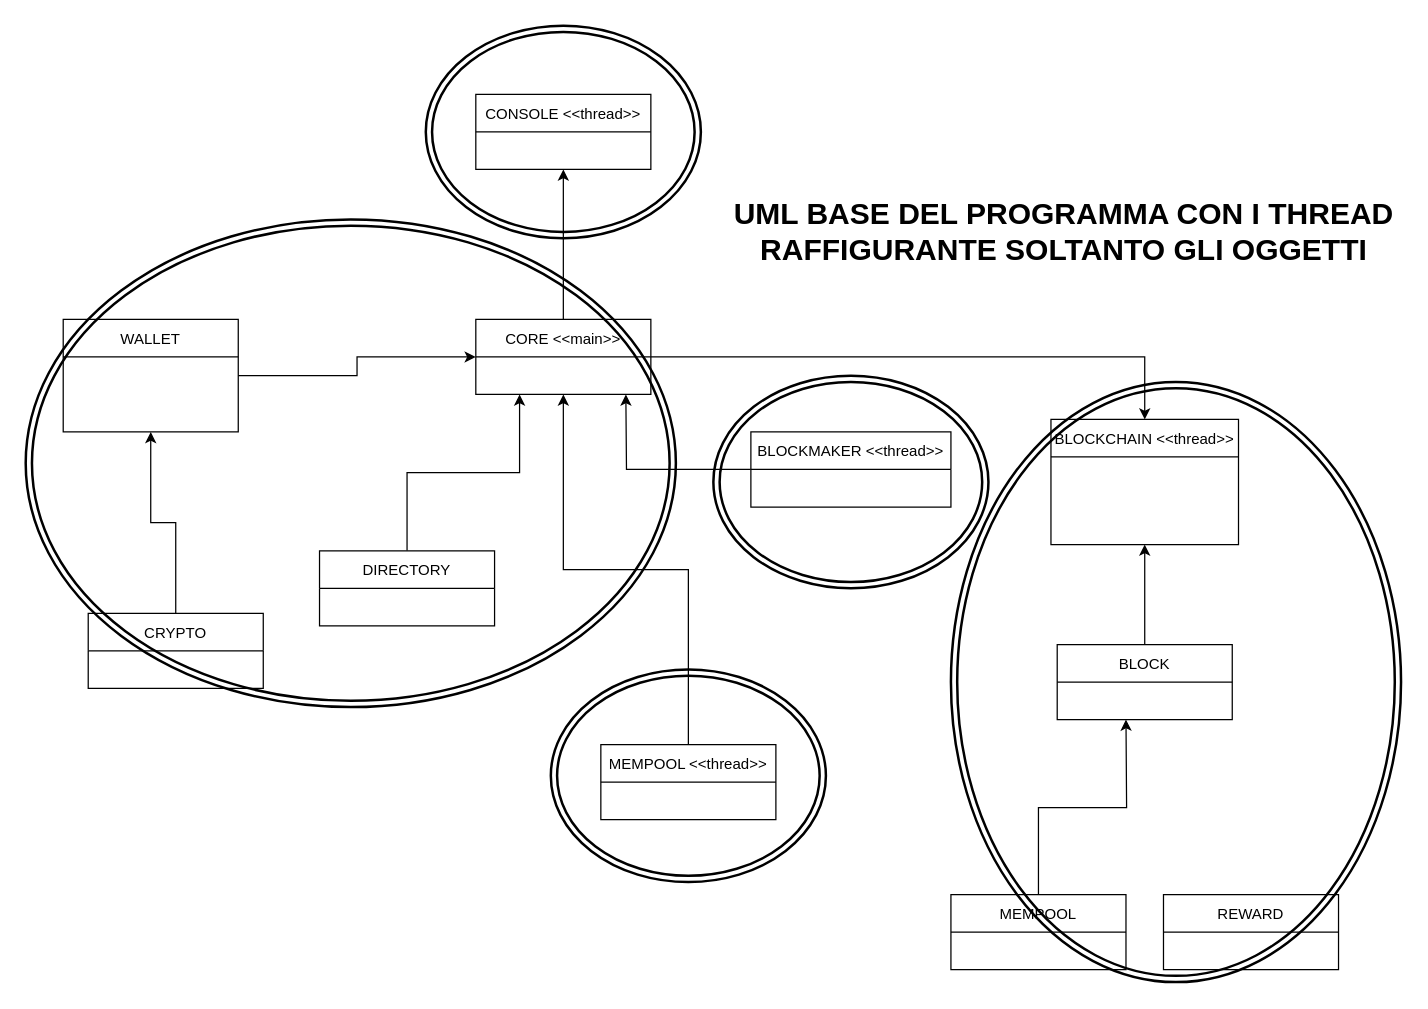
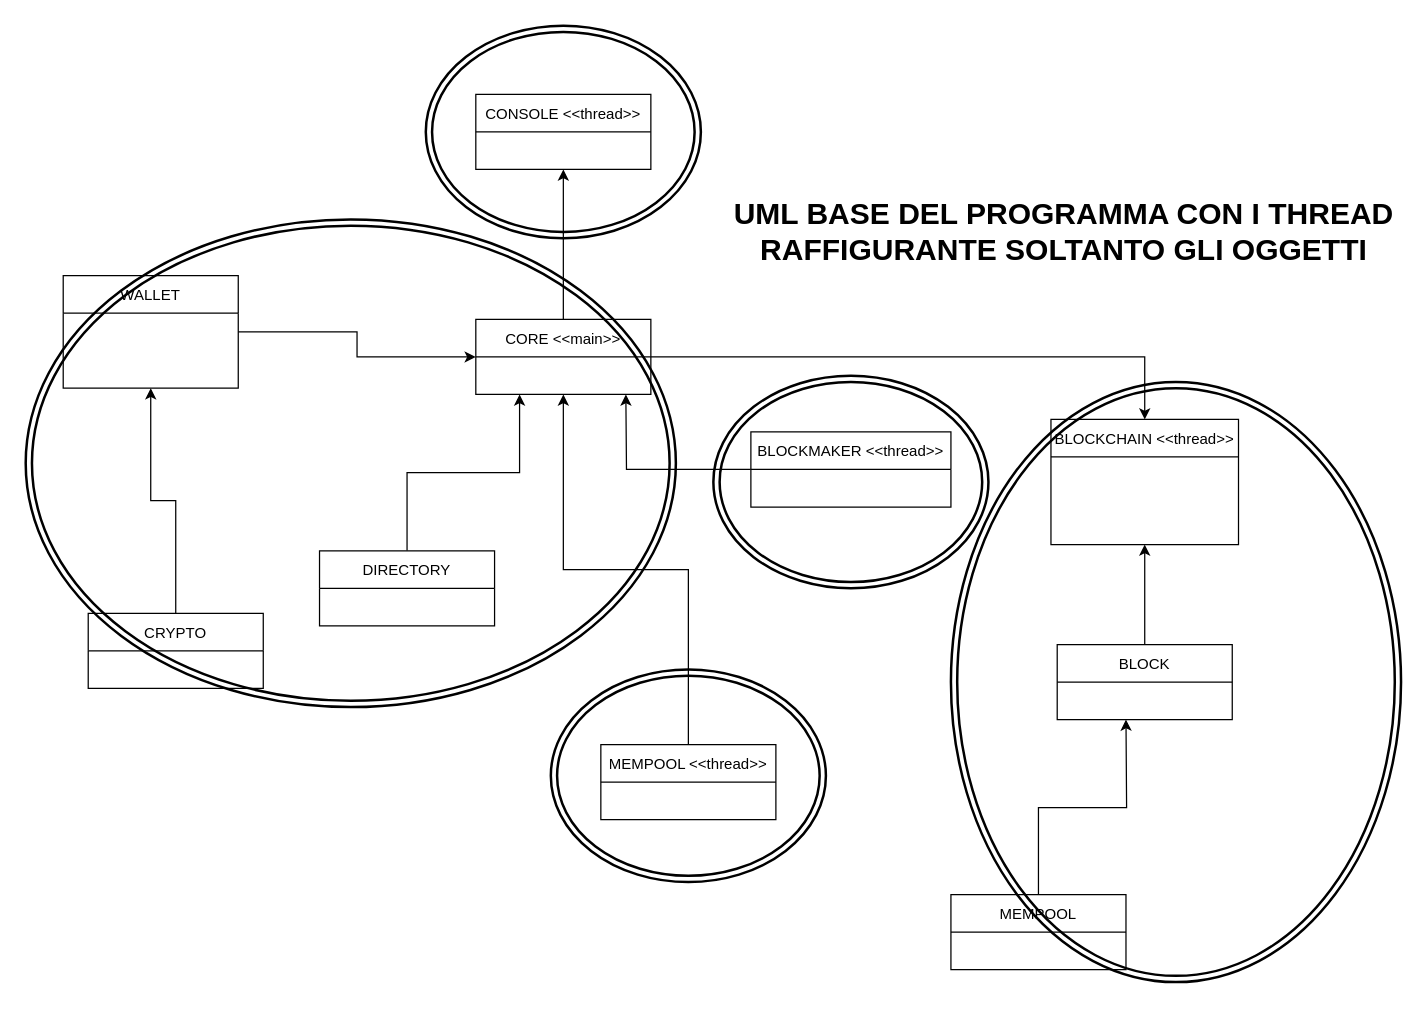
(151, 376) -> (151, 332)
(1251, 932) -> none
